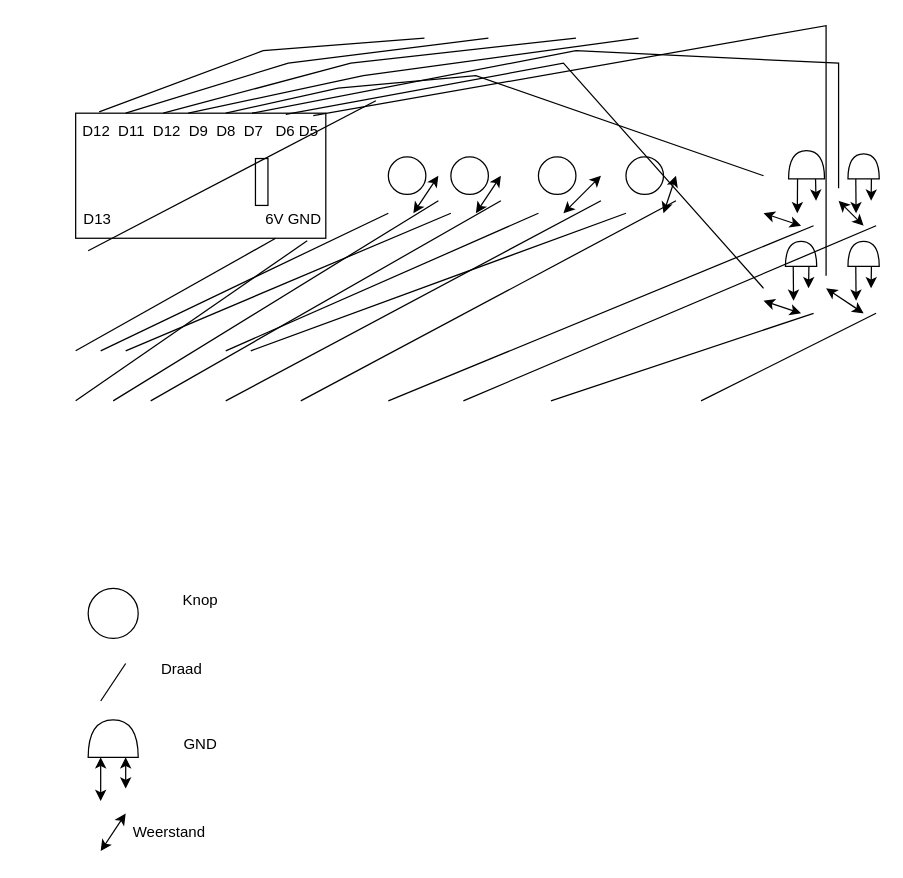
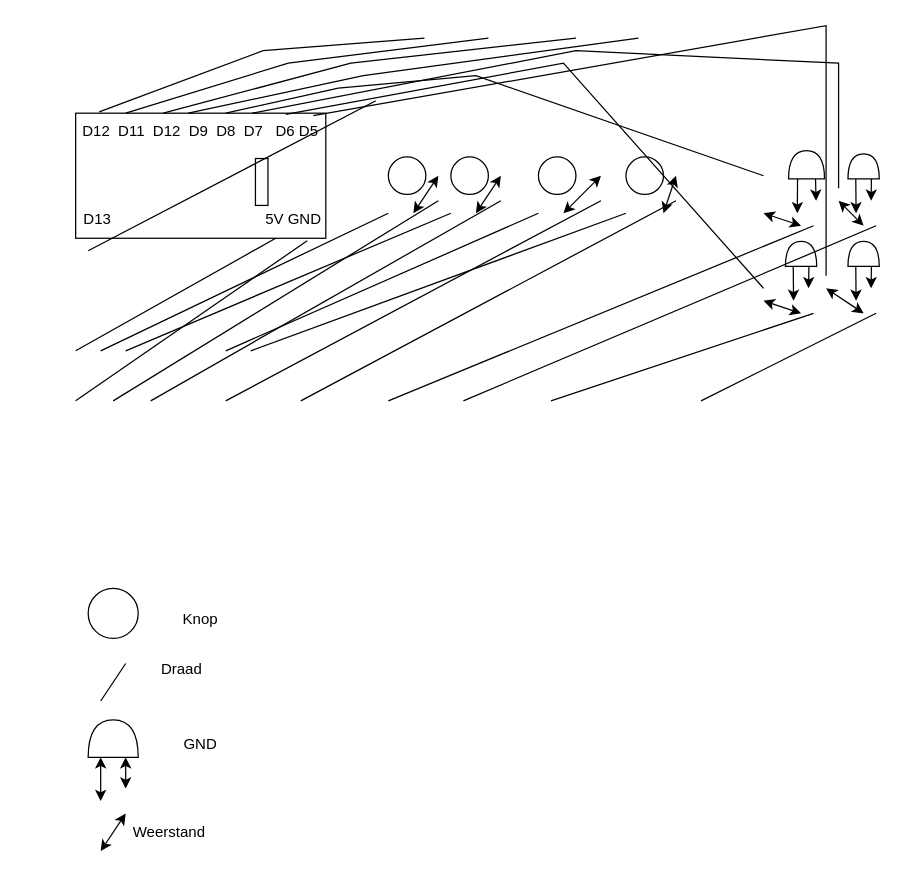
(201, 219) -> (201, 219)
(201, 601) -> (201, 619)
